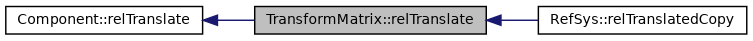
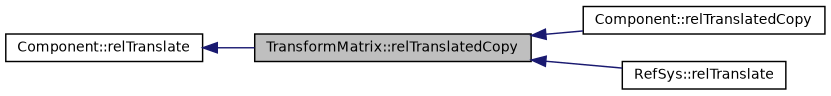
(370, 20) -> (393, 48)
(643, 20) -> (704, 20)
none -> (704, 75)
